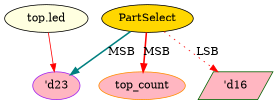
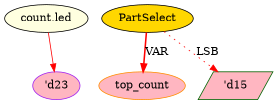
(46, 19) -> (46, 19)
(104, 51) -> none
(157, 52) -> (157, 52)
(236, 86) -> (236, 86)
